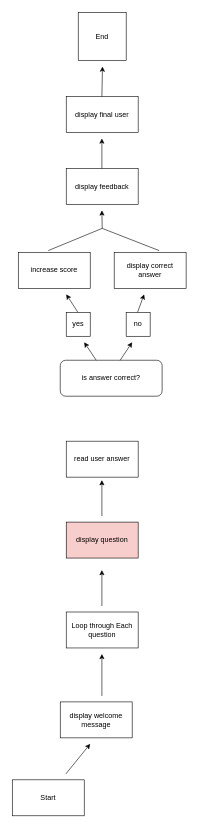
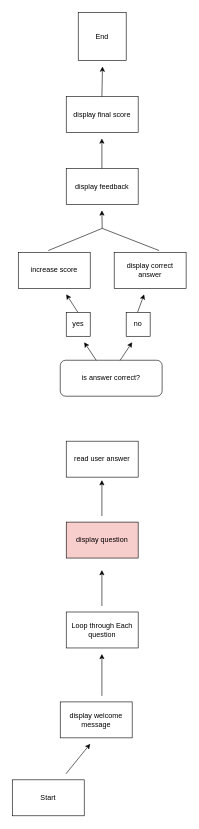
(102, 114) -> (102, 114)
